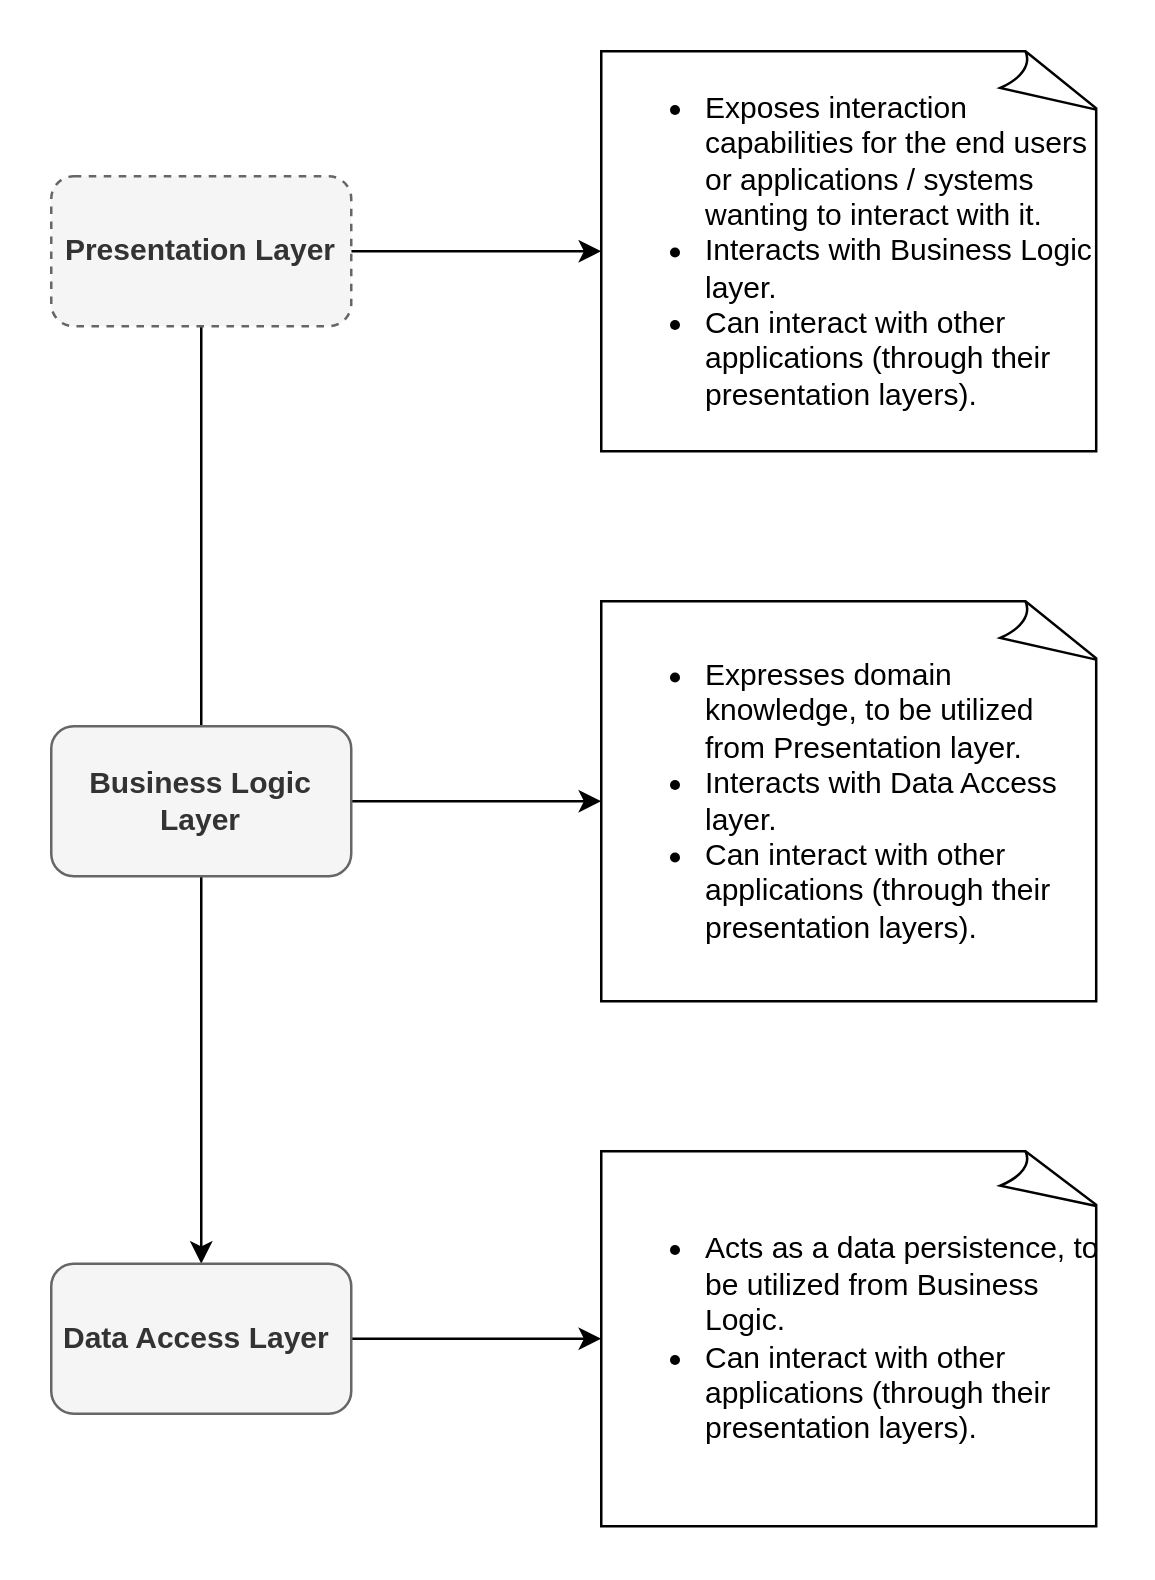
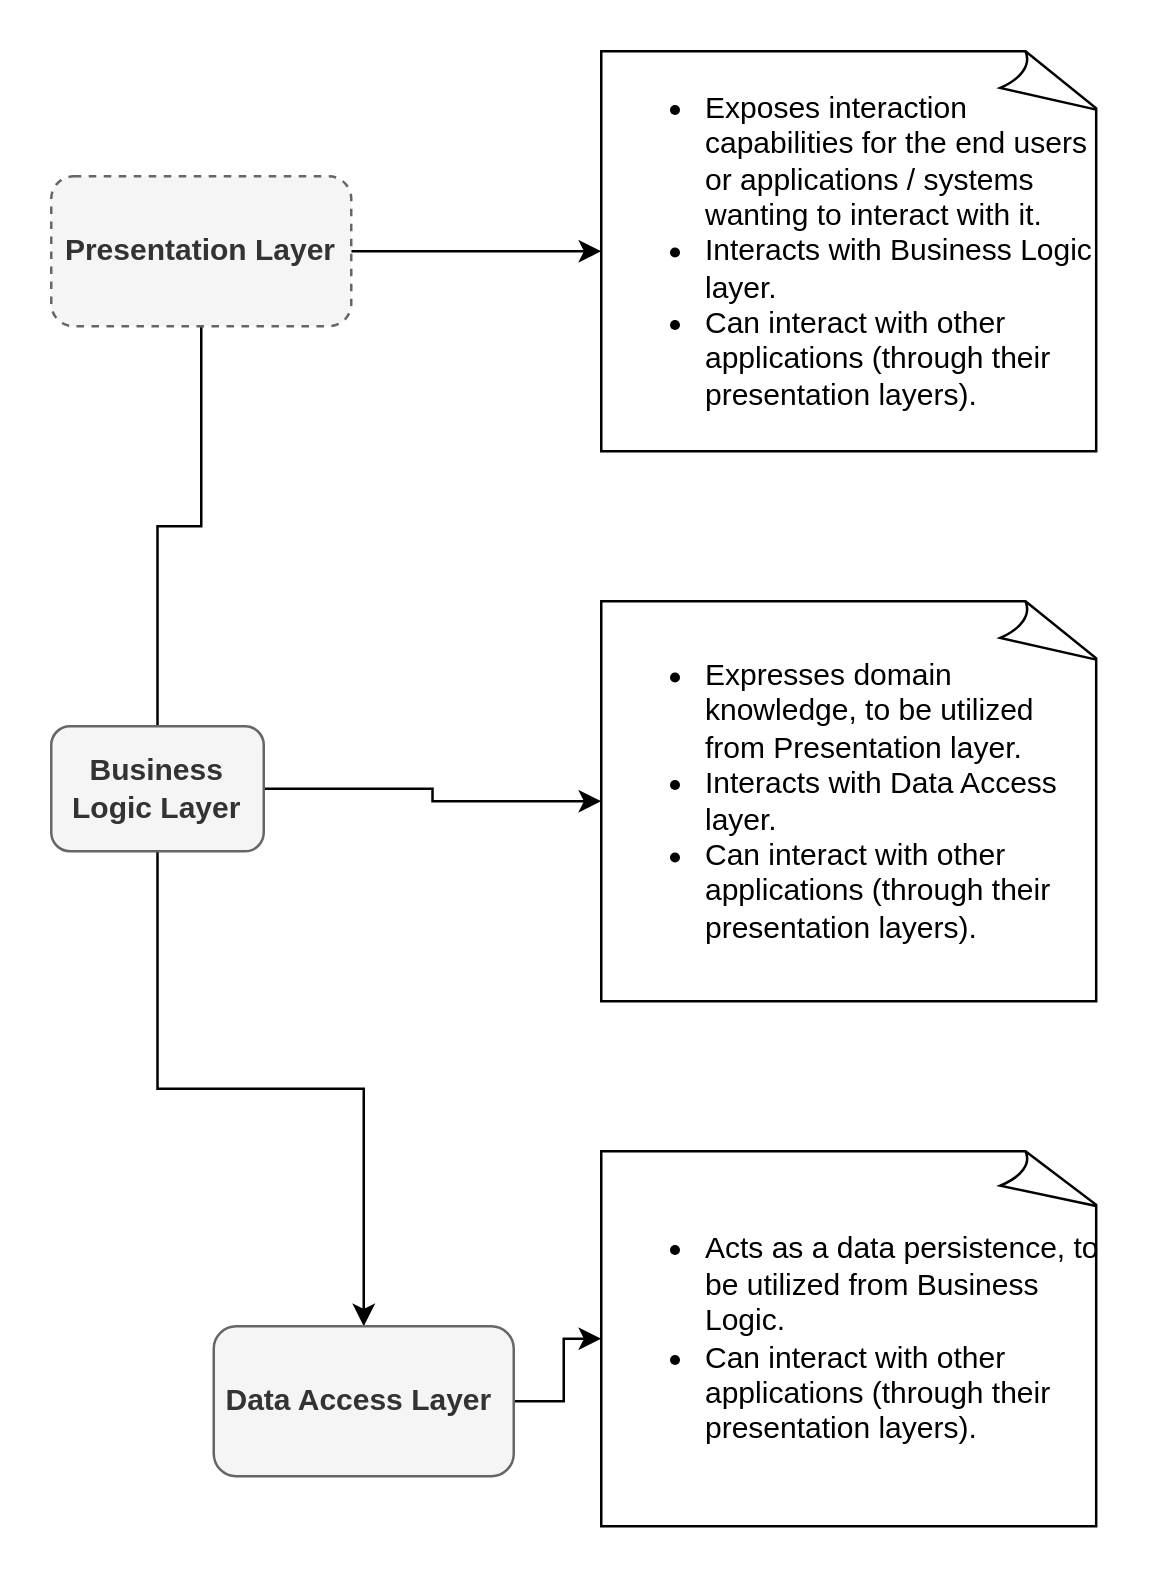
(201, 801) -> (158, 789)
(201, 1339) -> (364, 1401)
